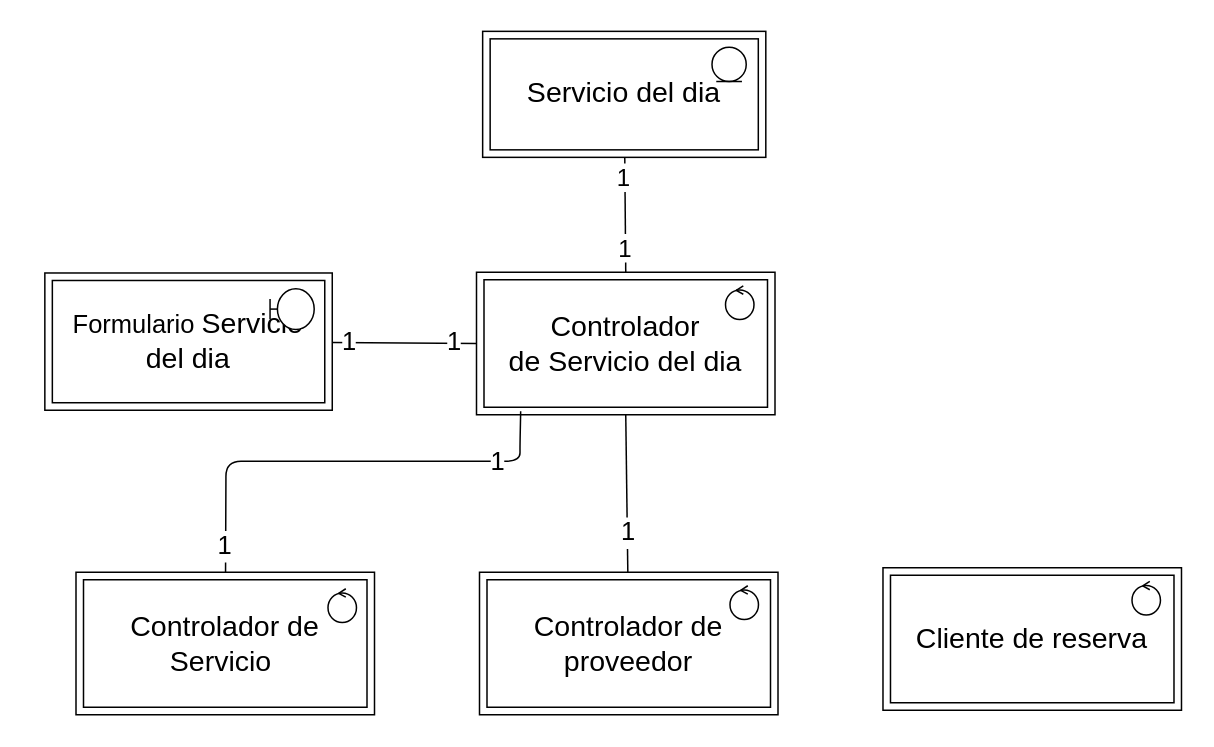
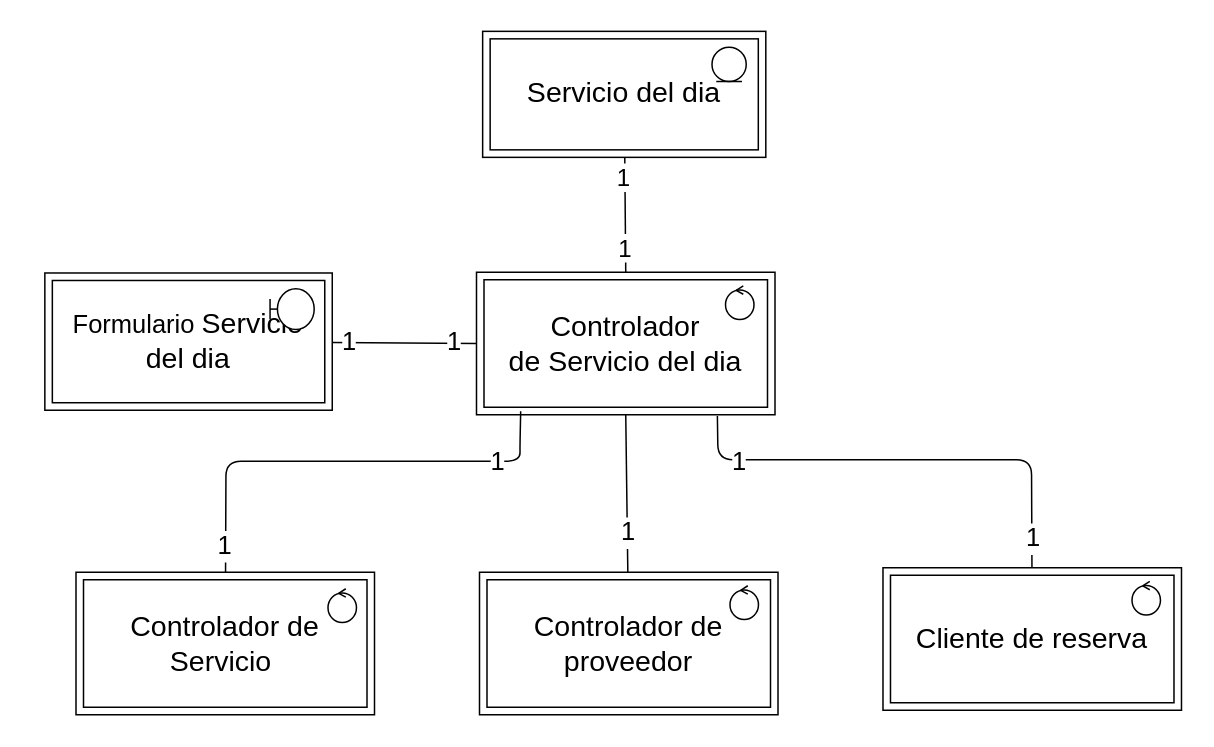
none -> (907, 460)
